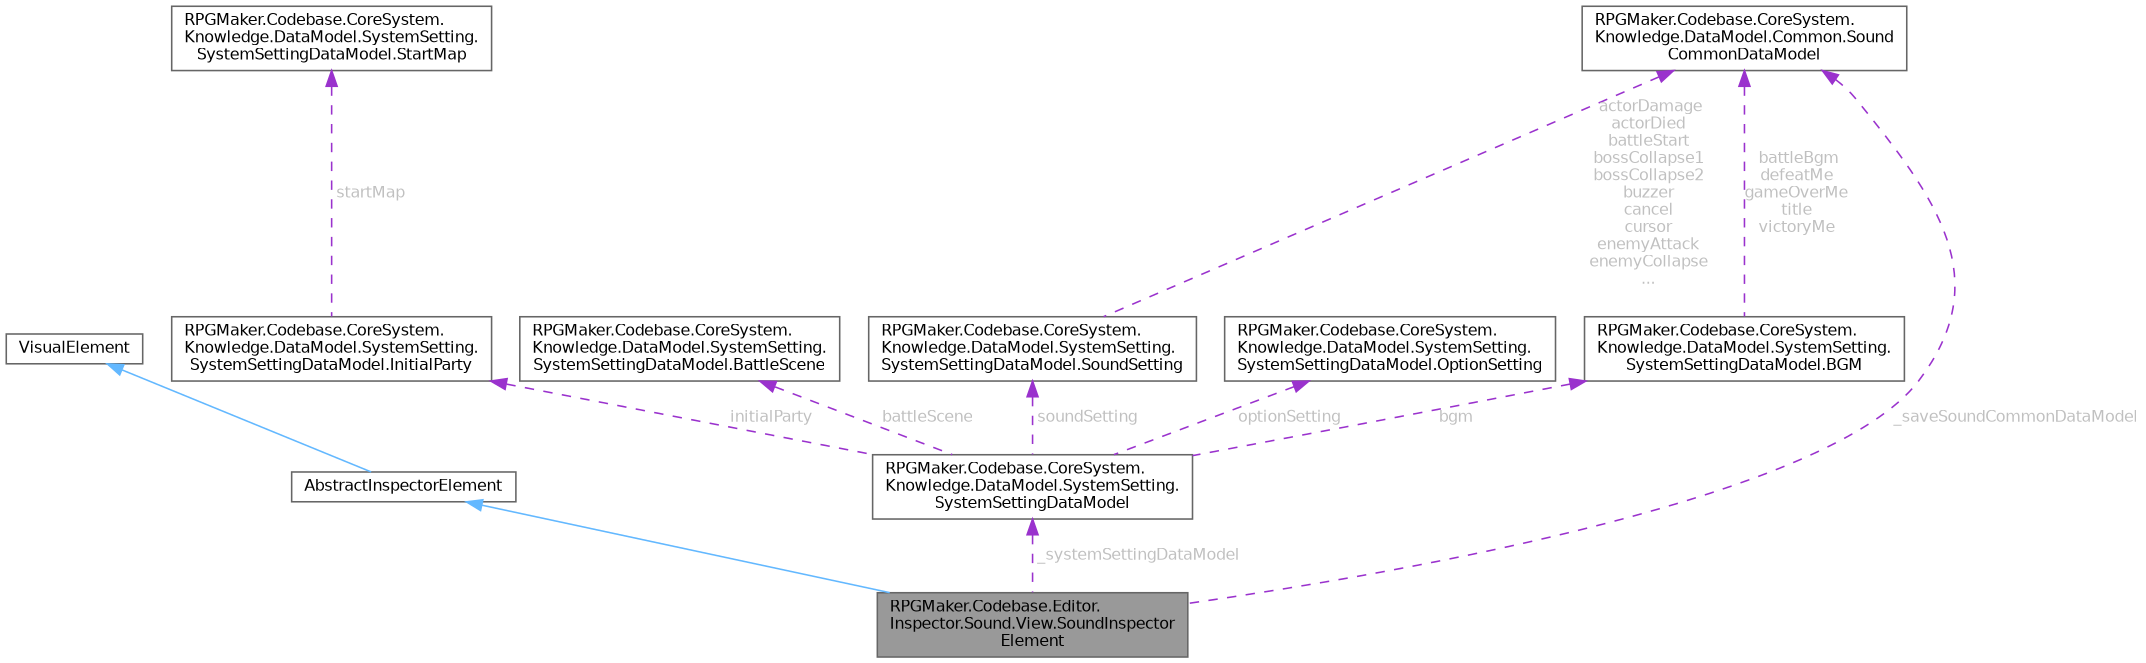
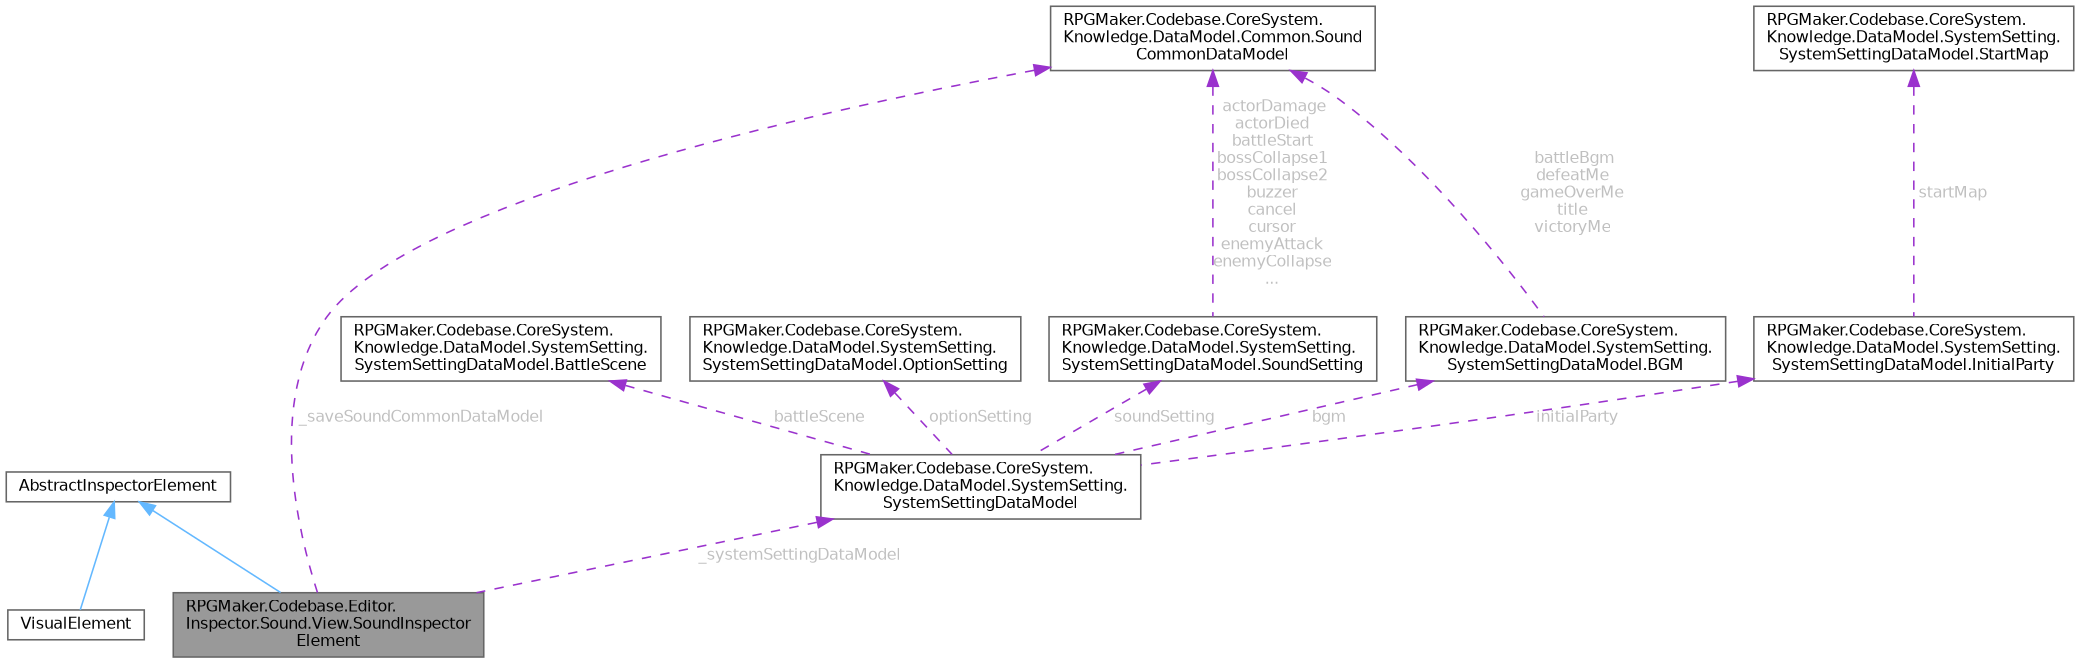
(247, 421) -> (95, 564)
